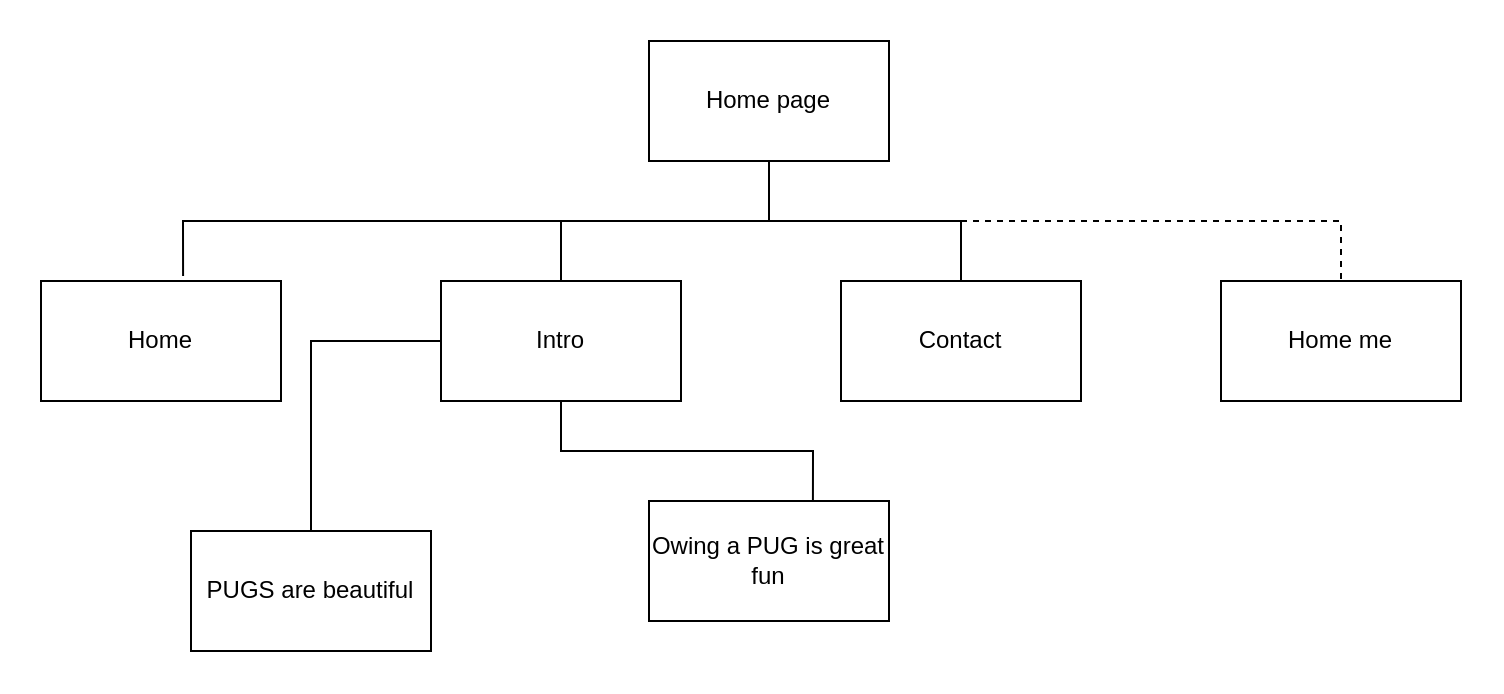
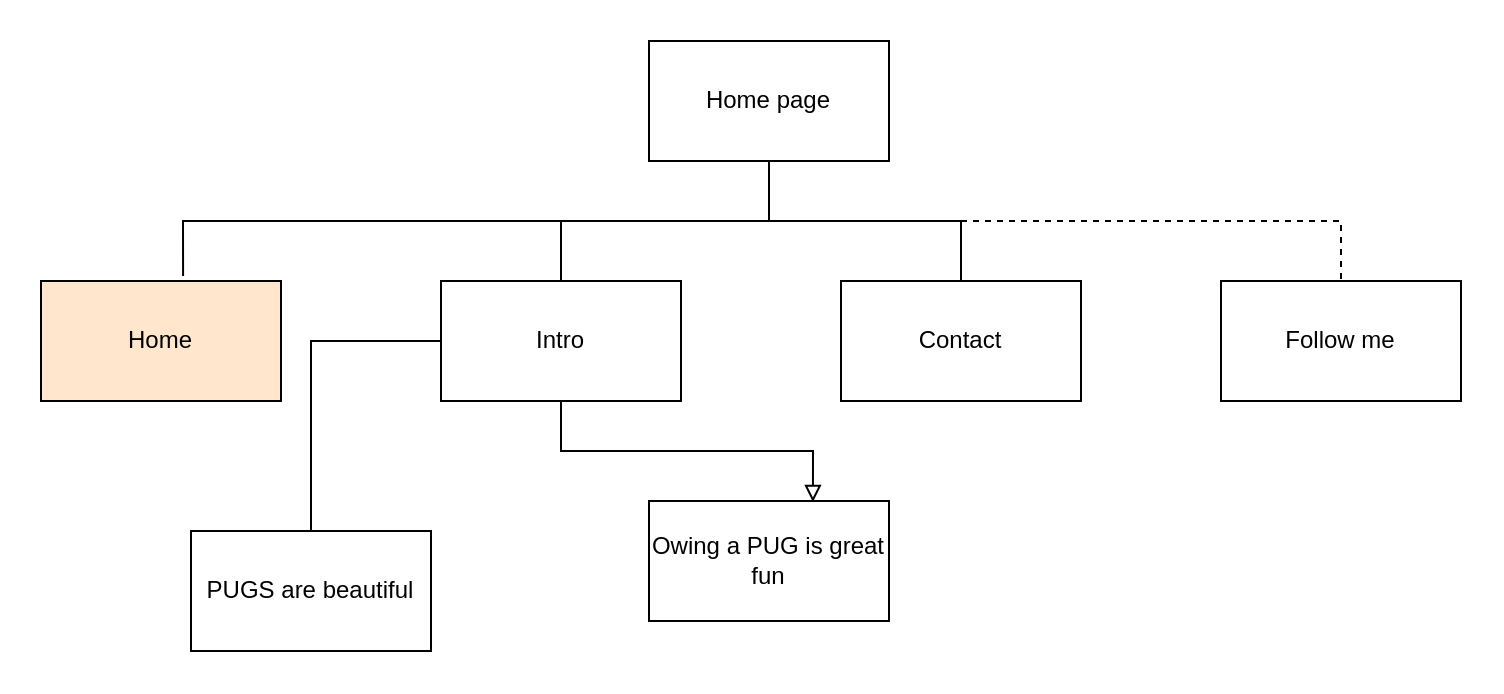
(161, 341) -> (161, 341)
(1341, 341) -> (1341, 341)
(813, 491) -> (813, 484)
